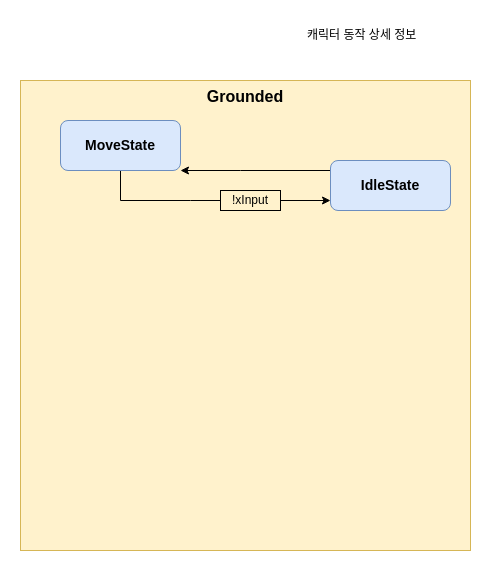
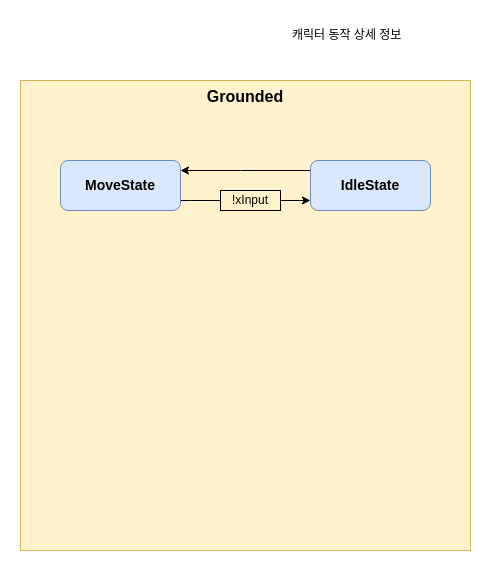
(361, 36) -> (346, 36)
(121, 146) -> (121, 186)
(391, 186) -> (371, 186)
